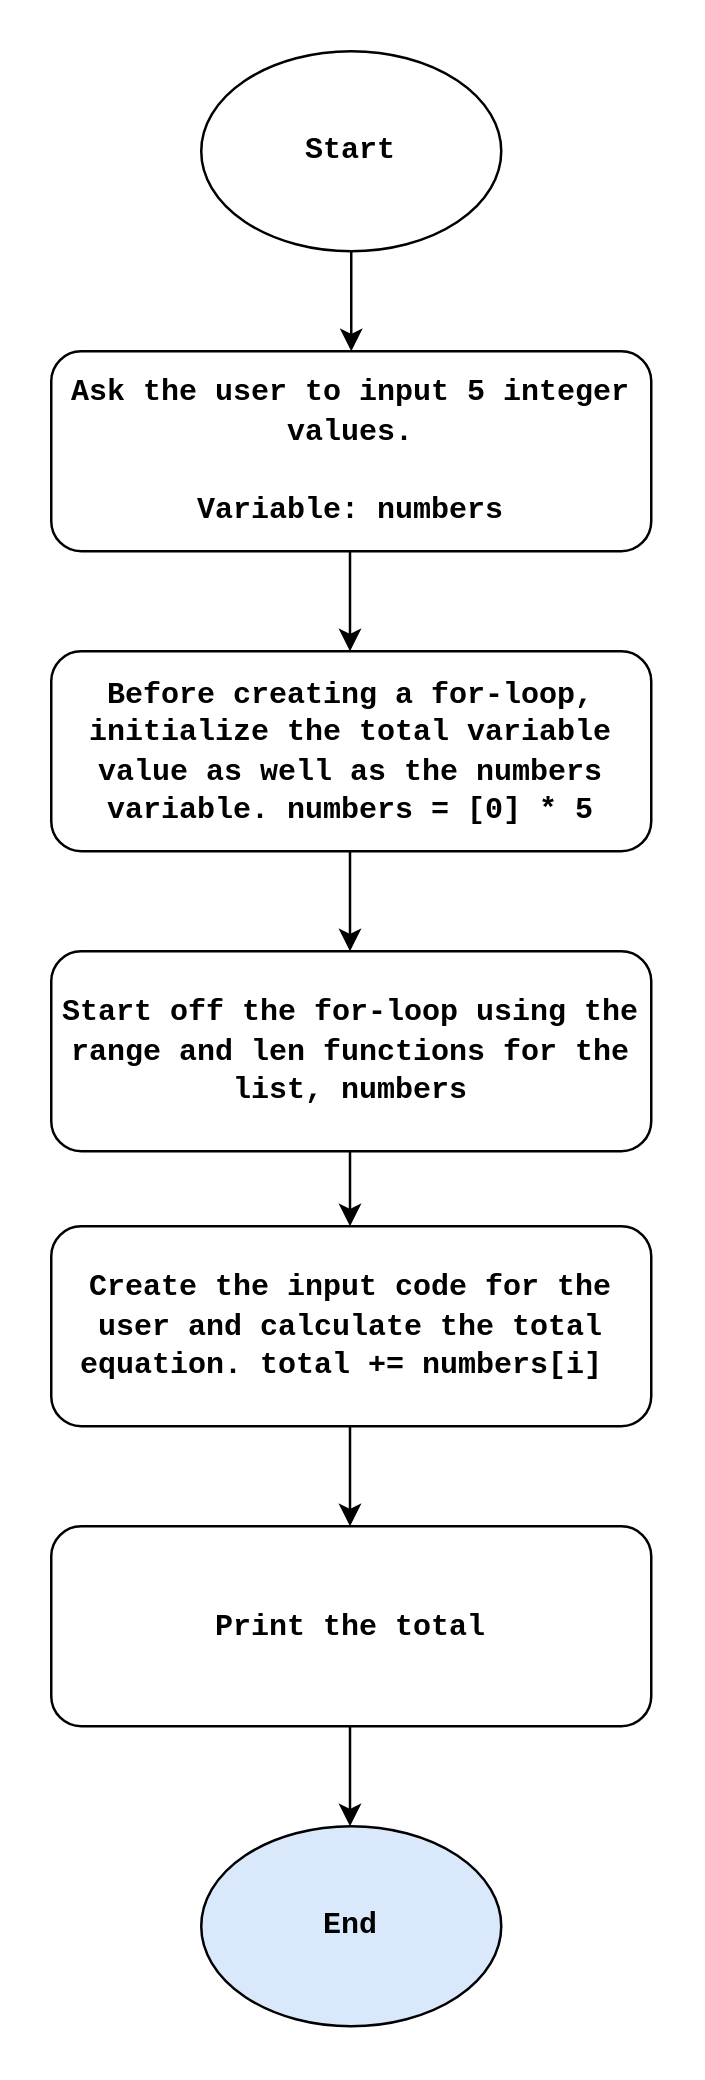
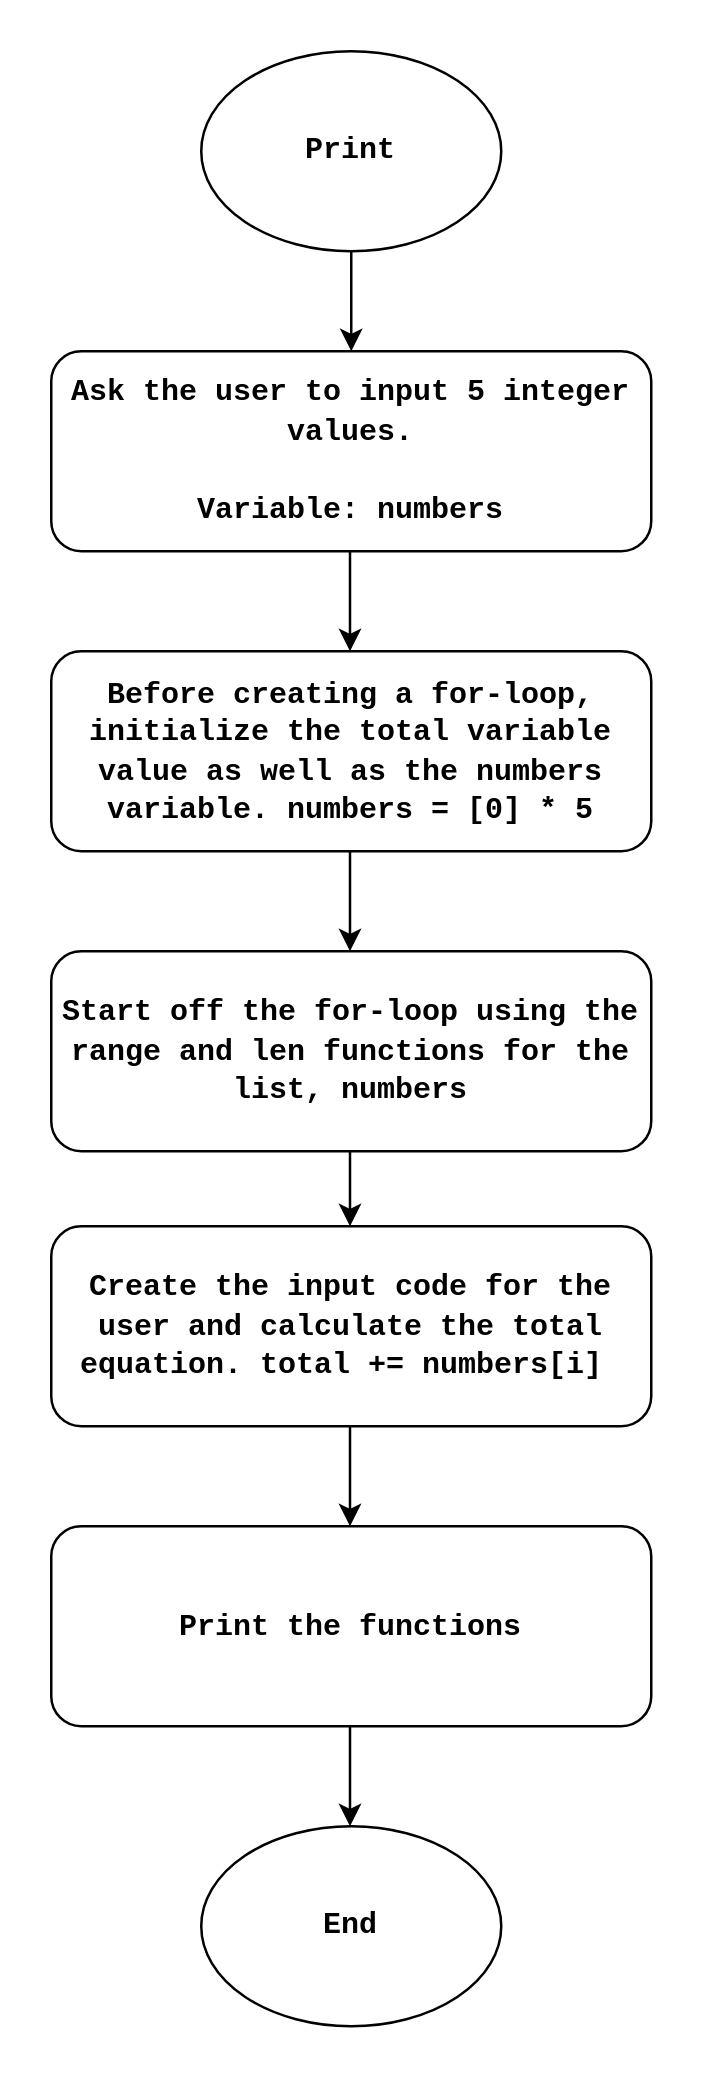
(351, 151) -> (351, 151)
(351, 1626) -> (351, 1626)
(351, 1926) -> (351, 1926)
